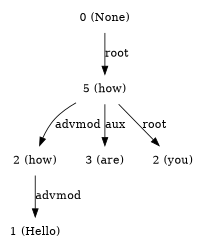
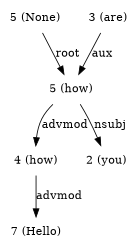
(105, 18) -> (35, 18)
(105, 121) -> (92, 50)
(155, 125) -> (111, 125)
(35, 161) -> (36, 161)
(35, 232) -> (36, 232)
